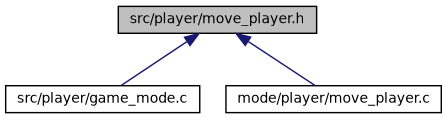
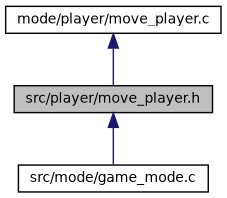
(282, 64) -> (113, 67)
(103, 99) -> (113, 178)
